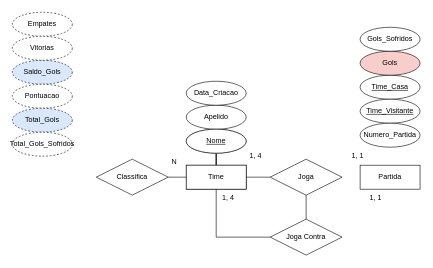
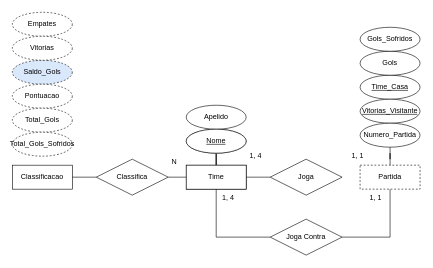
(390, 63) -> (390, 63)
(216, 93) -> none
(390, 111) -> (390, 111)
(42, 120) -> (42, 120)
none -> (390, 154)
none -> (42, 177)
none -> (84, 177)
(390, 177) -> (390, 177)
(306, 207) -> (390, 237)
